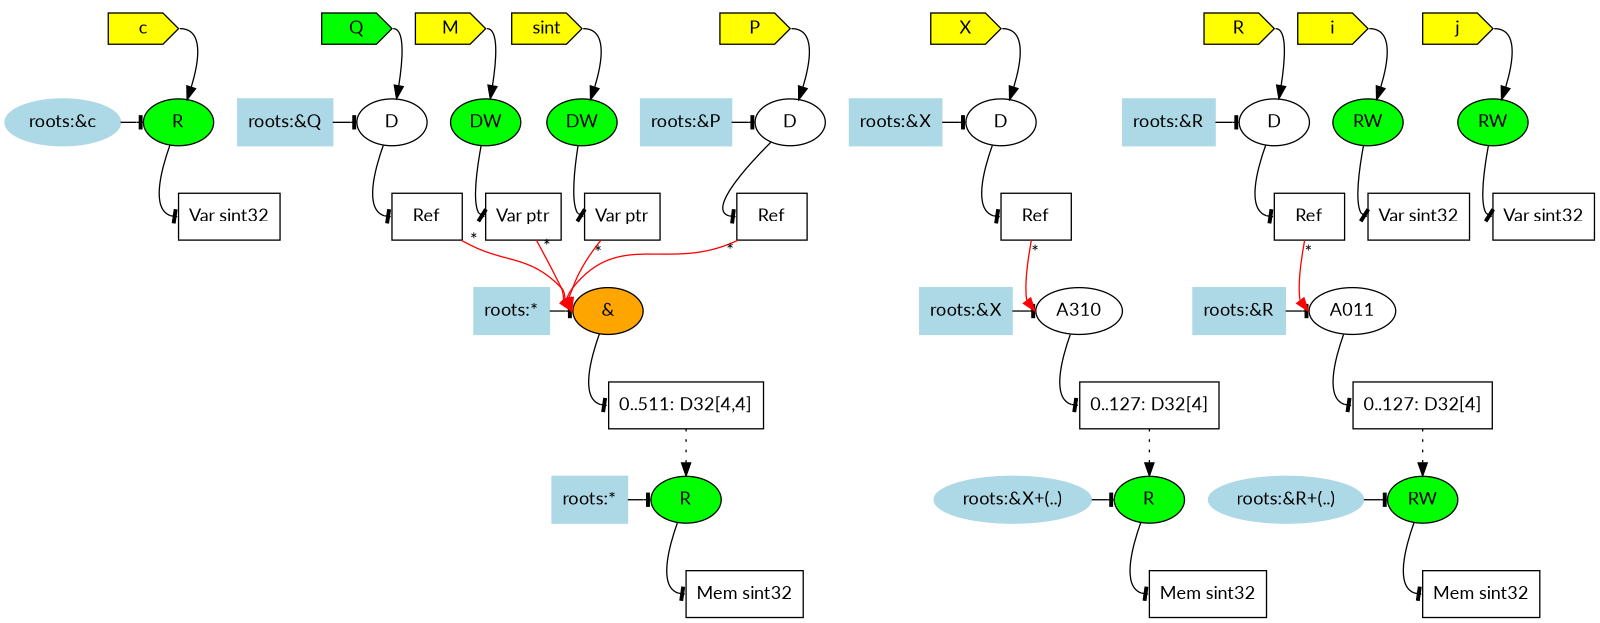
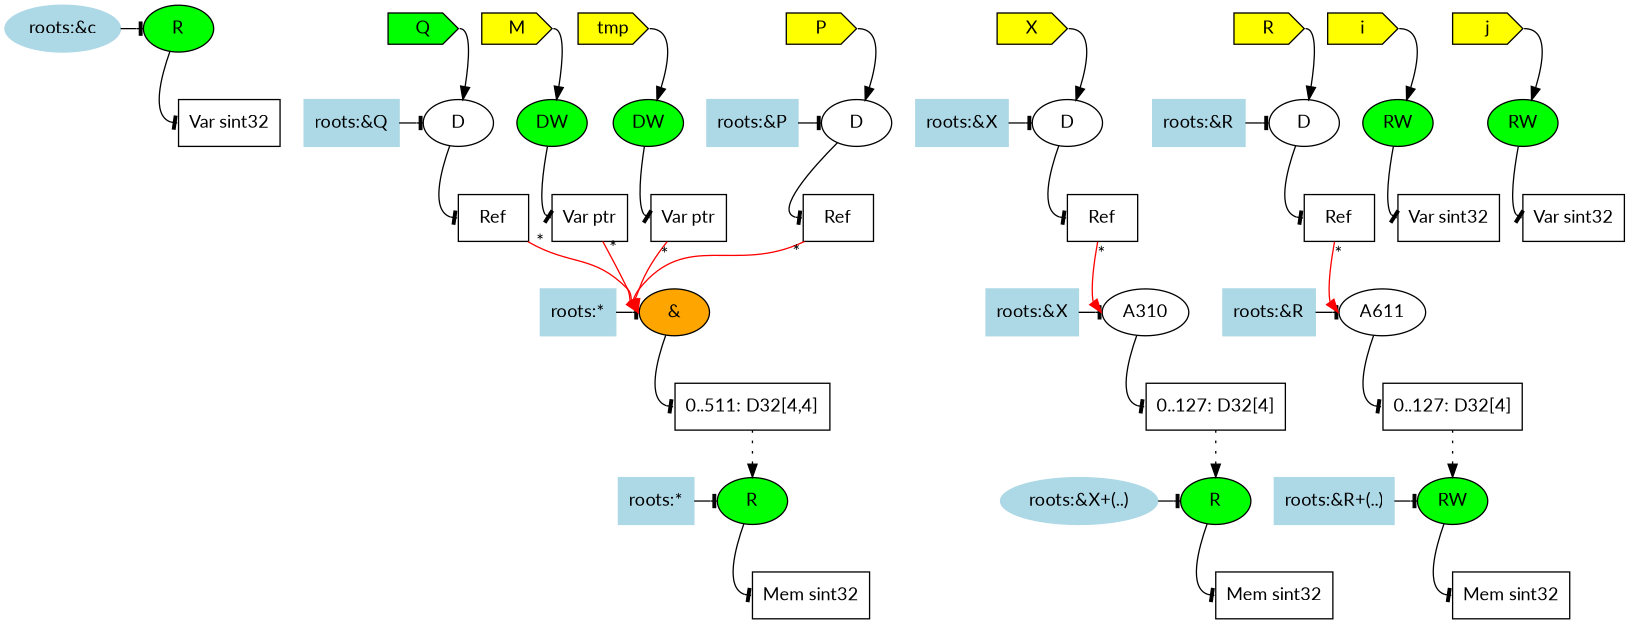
(143, 29) -> none
(547, 29) -> (613, 29)
(1352, 311) -> (1382, 312)
(1286, 500) -> (1334, 501)
